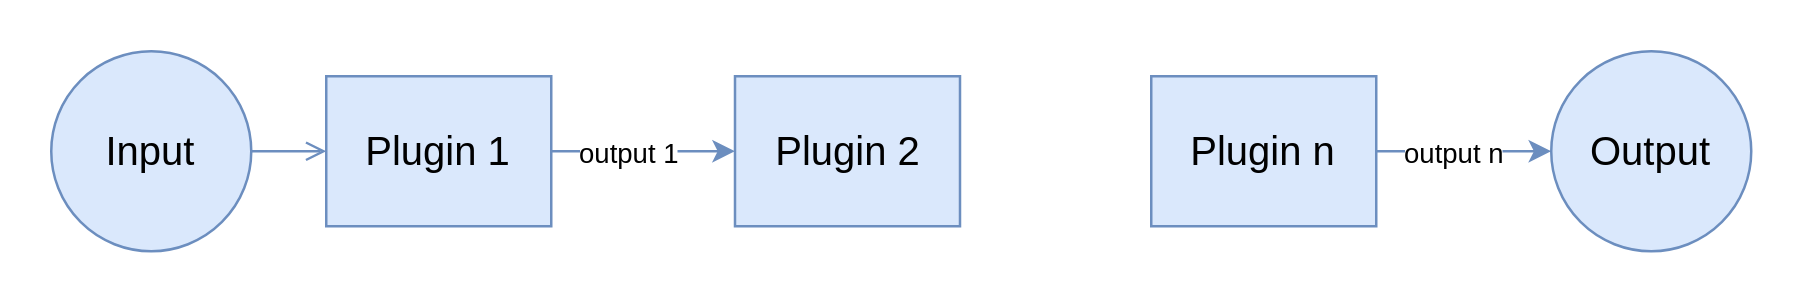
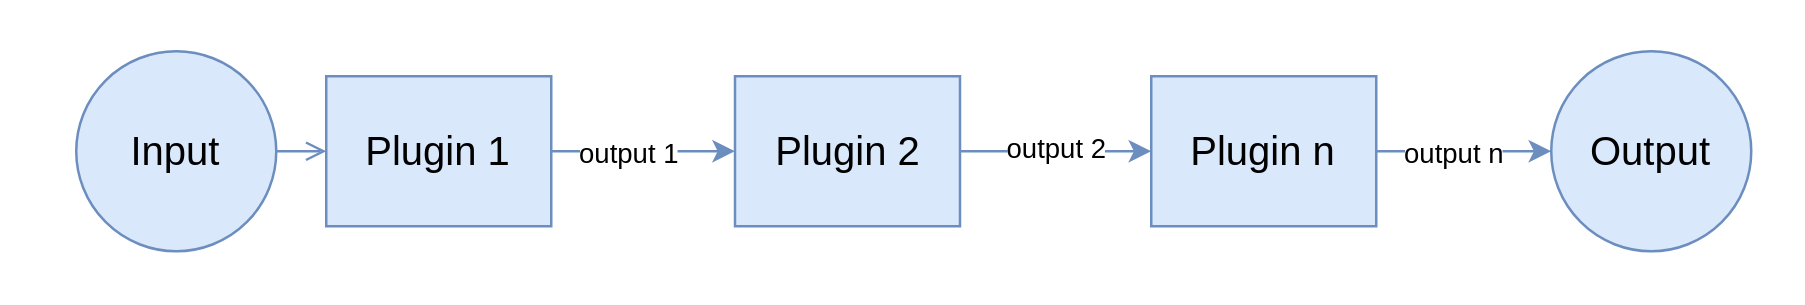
(151, 151) -> (176, 151)
none -> (1020, 151)
